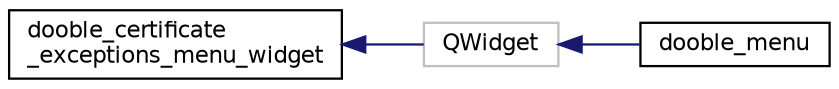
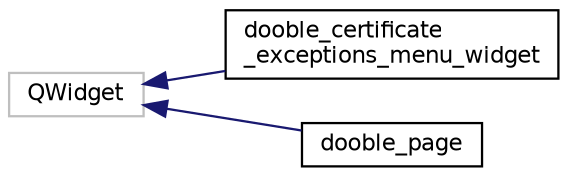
(395, 44) -> (196, 76)
(735, 44) -> (392, 145)
